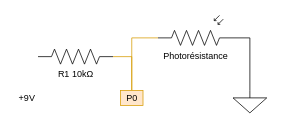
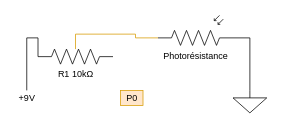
(132, 44) -> (100, 34)
none -> (27, 51)
(120, 57) -> none
